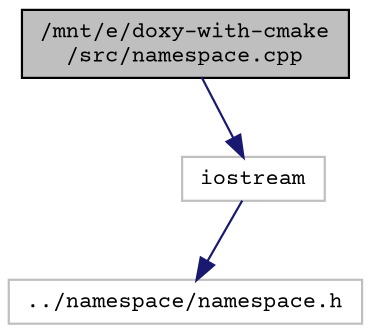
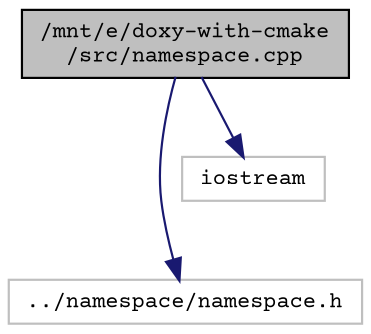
(225, 231) -> (160, 168)
